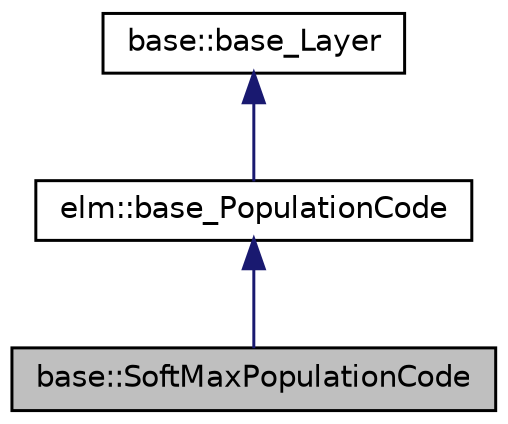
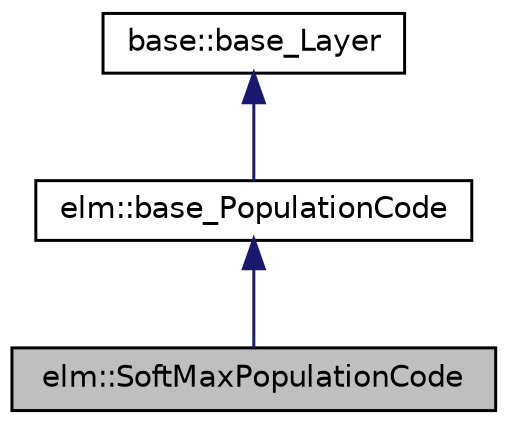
(254, 379) -> (254, 379)
